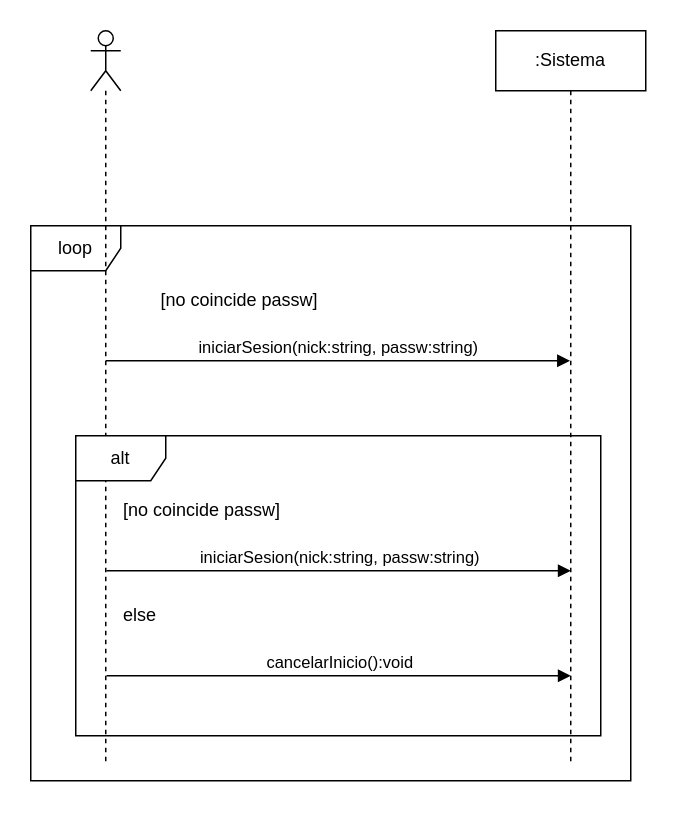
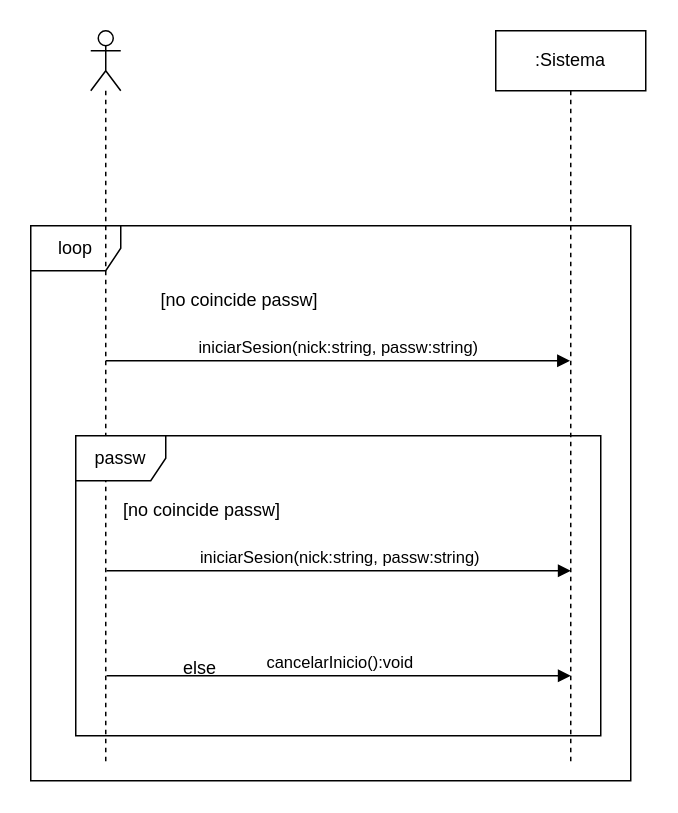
(121, 458) -> (121, 458)
(151, 616) -> (211, 668)
